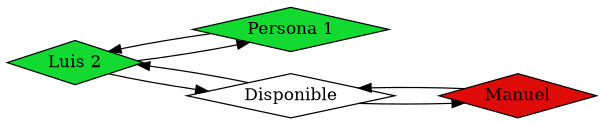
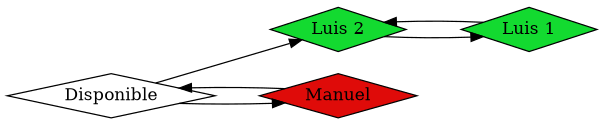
(291, 29) -> (529, 29)
(152, 82) -> none
